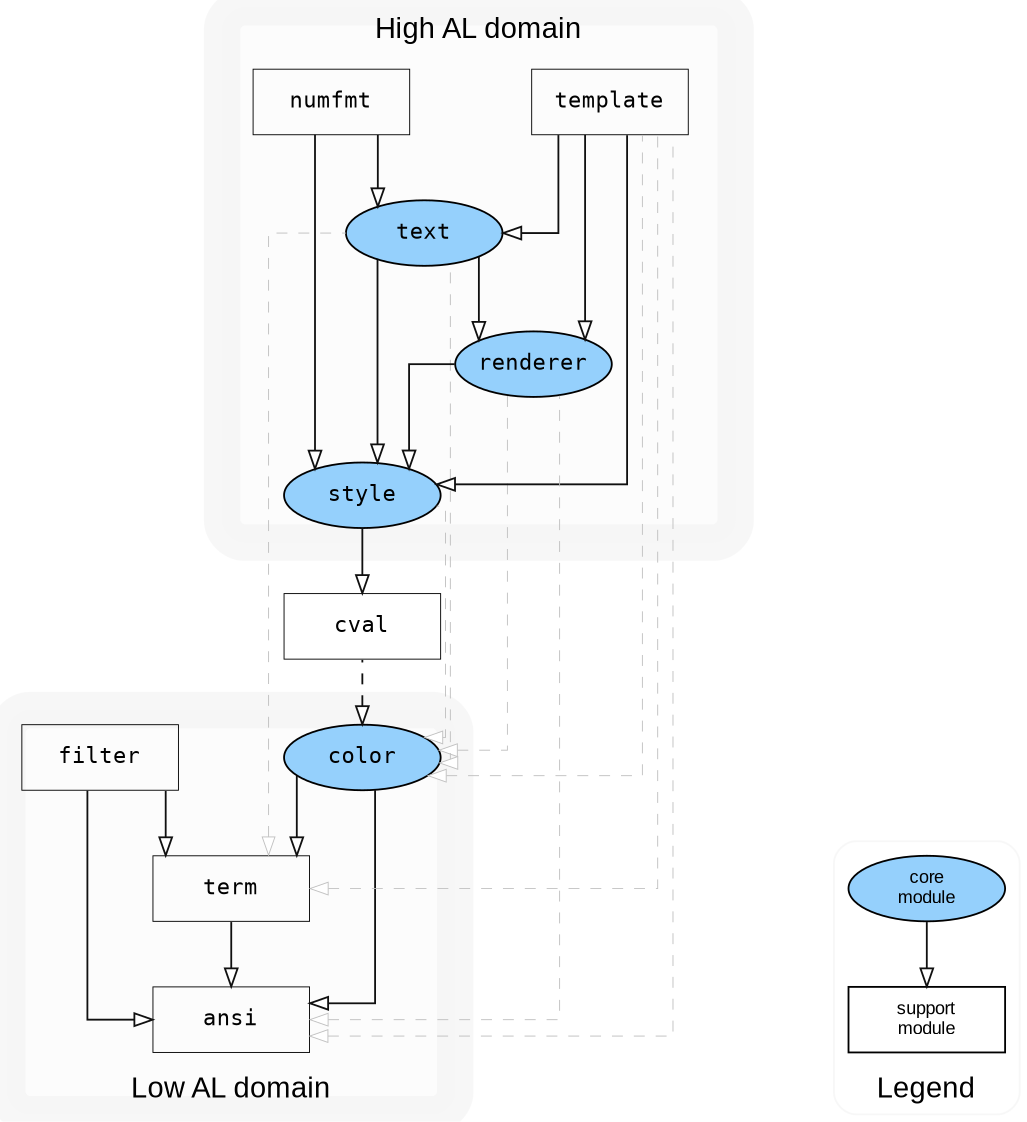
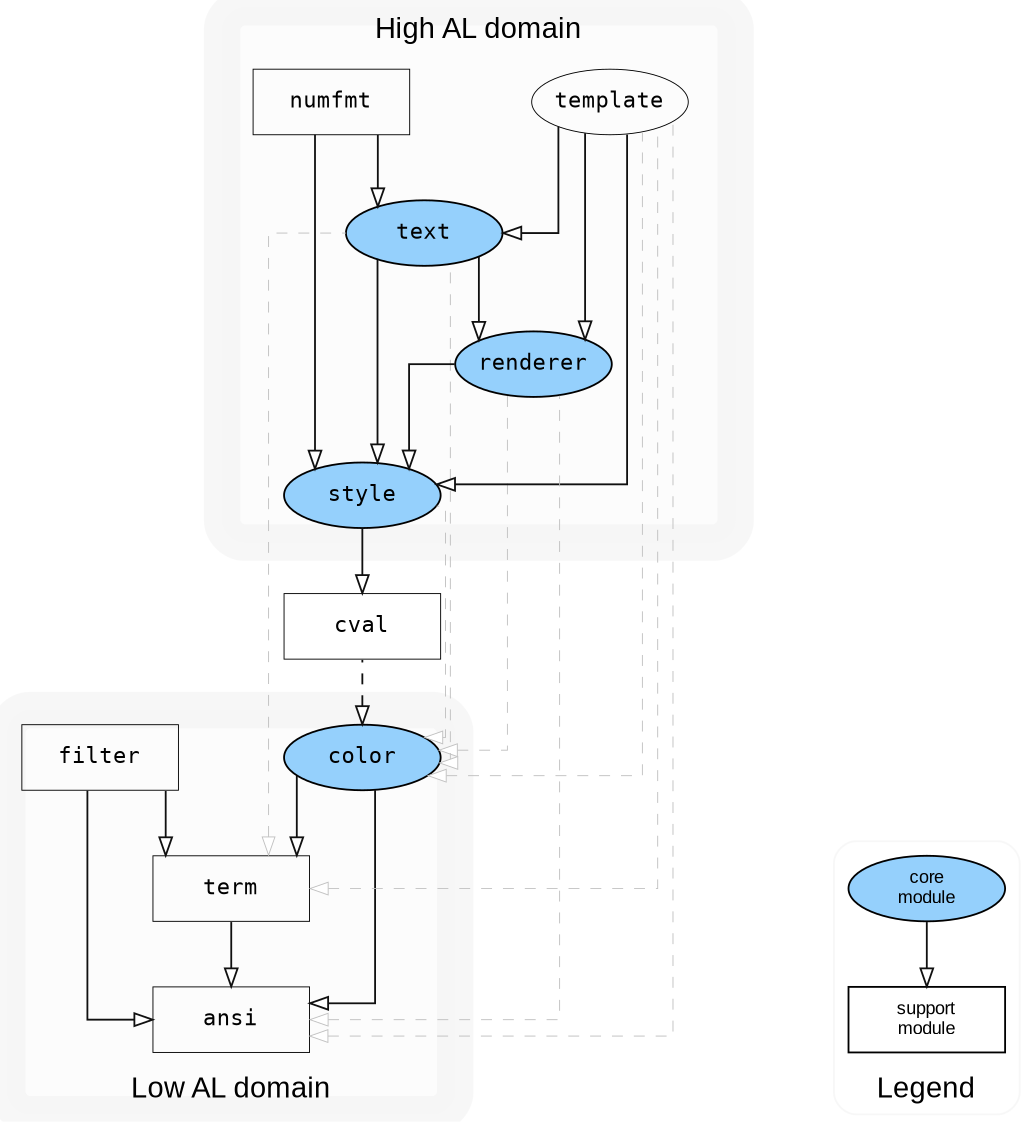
(610, 102) -> (610, 102)
